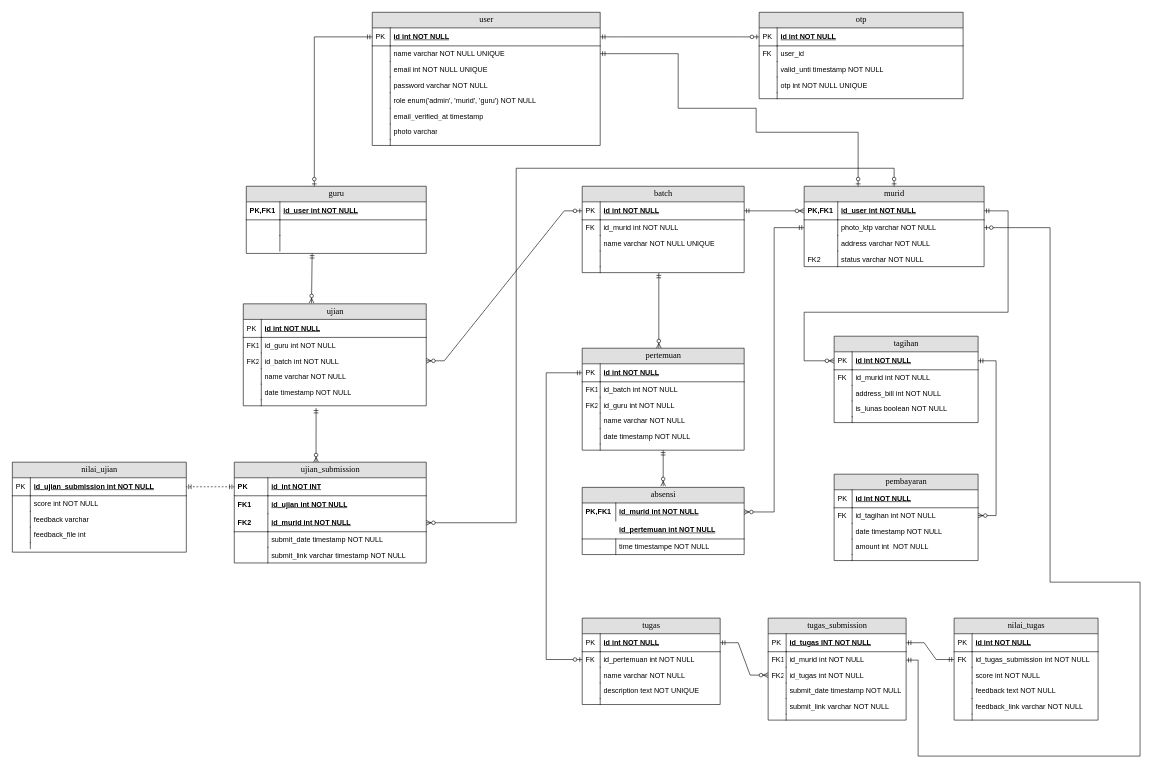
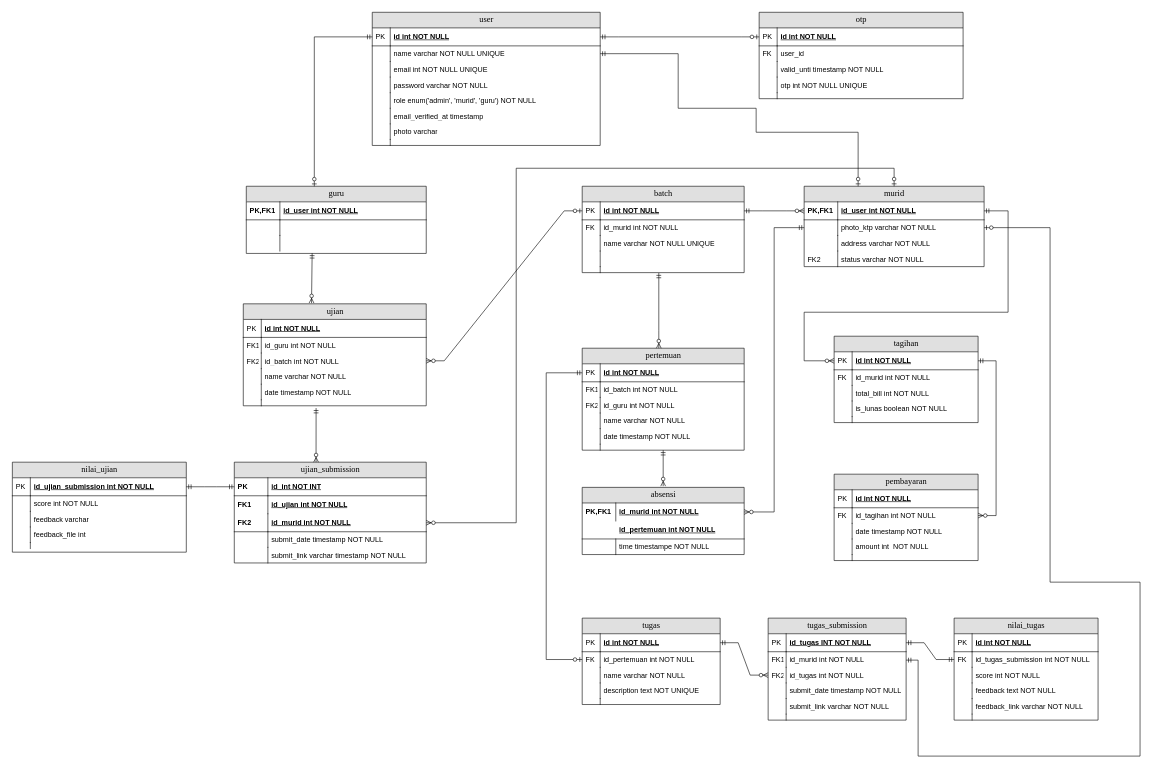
(900, 394) -> (895, 394)
(211, 487) -> (211, 487)
